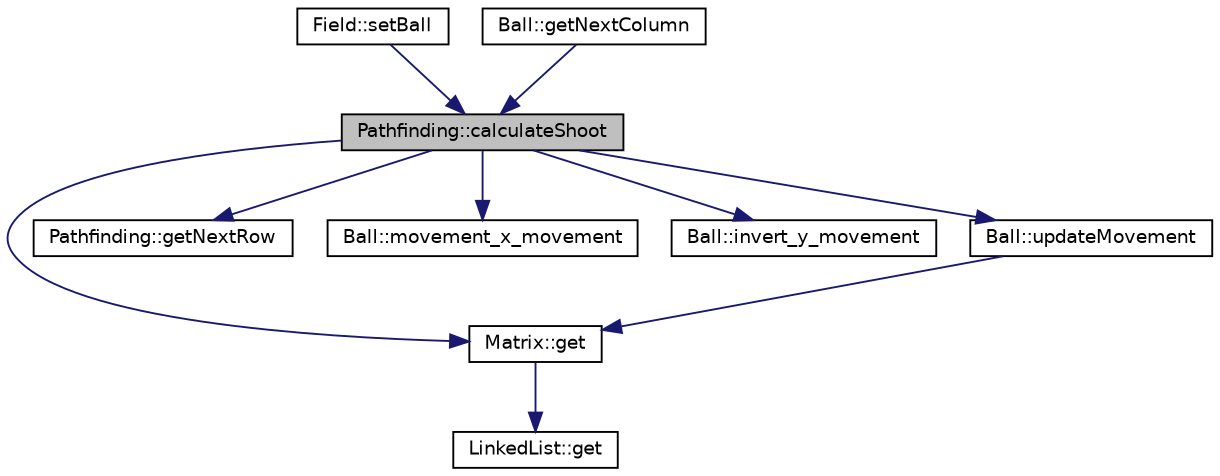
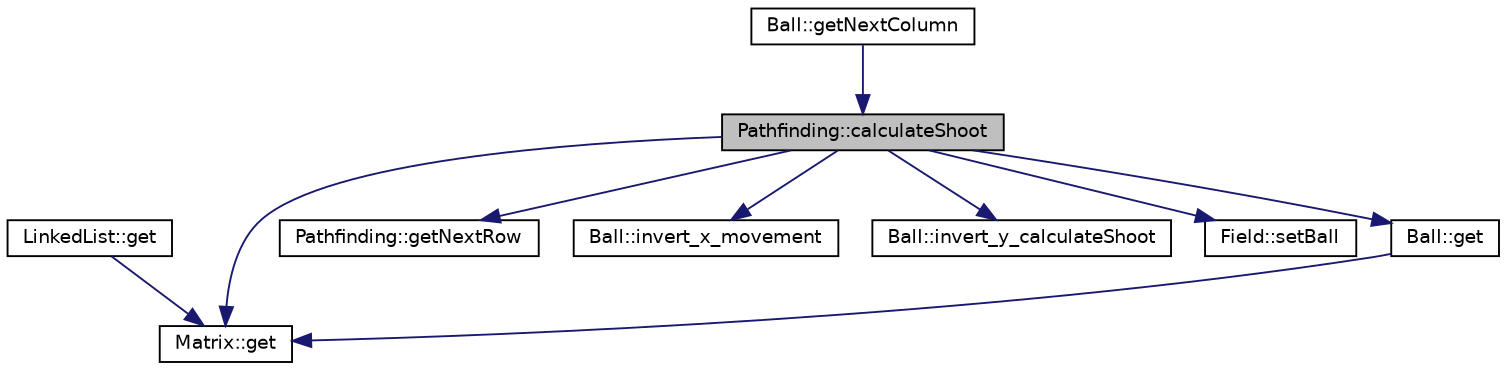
(421, 73) -> (1063, 183)
(483, 238) -> (706, 238)
(804, 238) -> (1022, 238)
(1091, 238) -> (1445, 238)
(536, 387) -> (150, 285)
